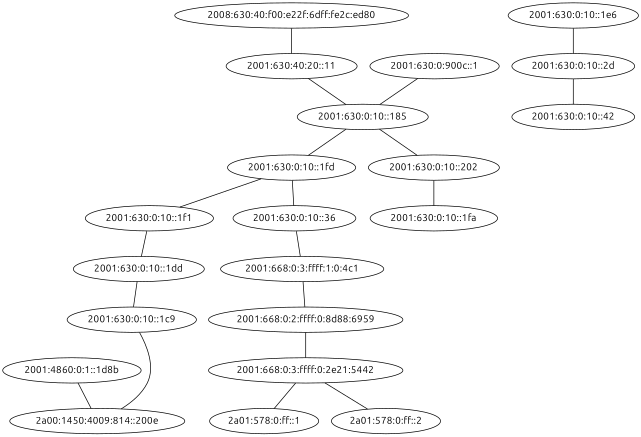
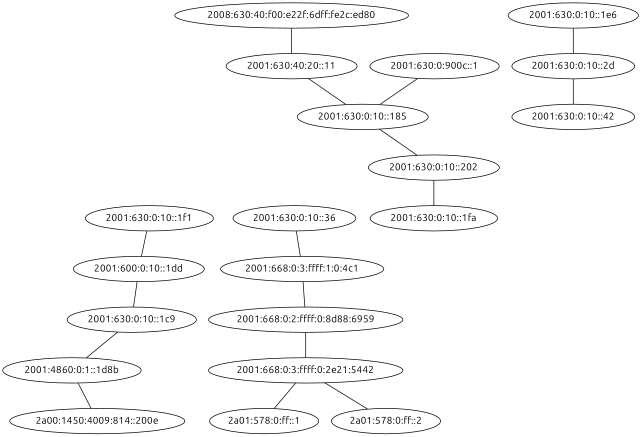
(292, 168) -> none
(139, 269) -> (139, 269)
(150, 375) -> (102, 345)
